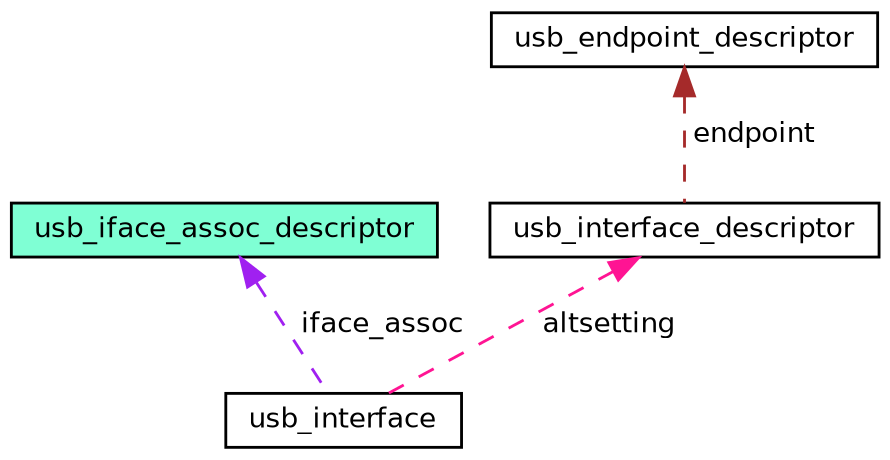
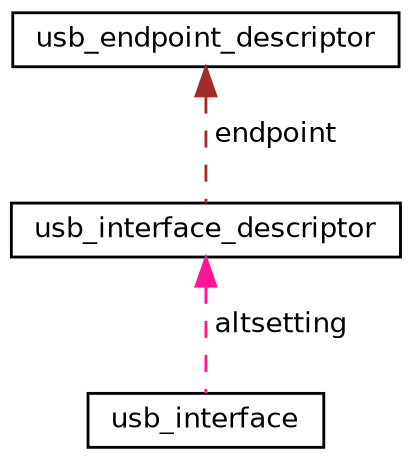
(224, 230) -> none
